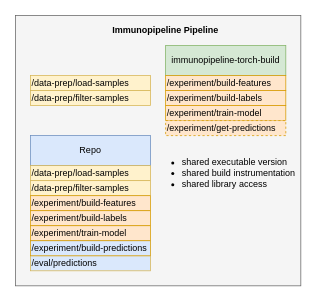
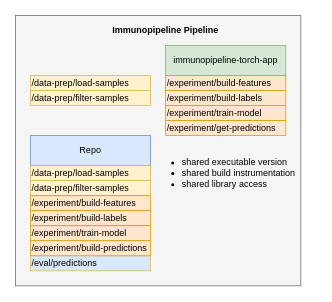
(225, 60) -> (225, 60)
(225, 128) -> (225, 128)
(90, 248) -> (90, 248)
